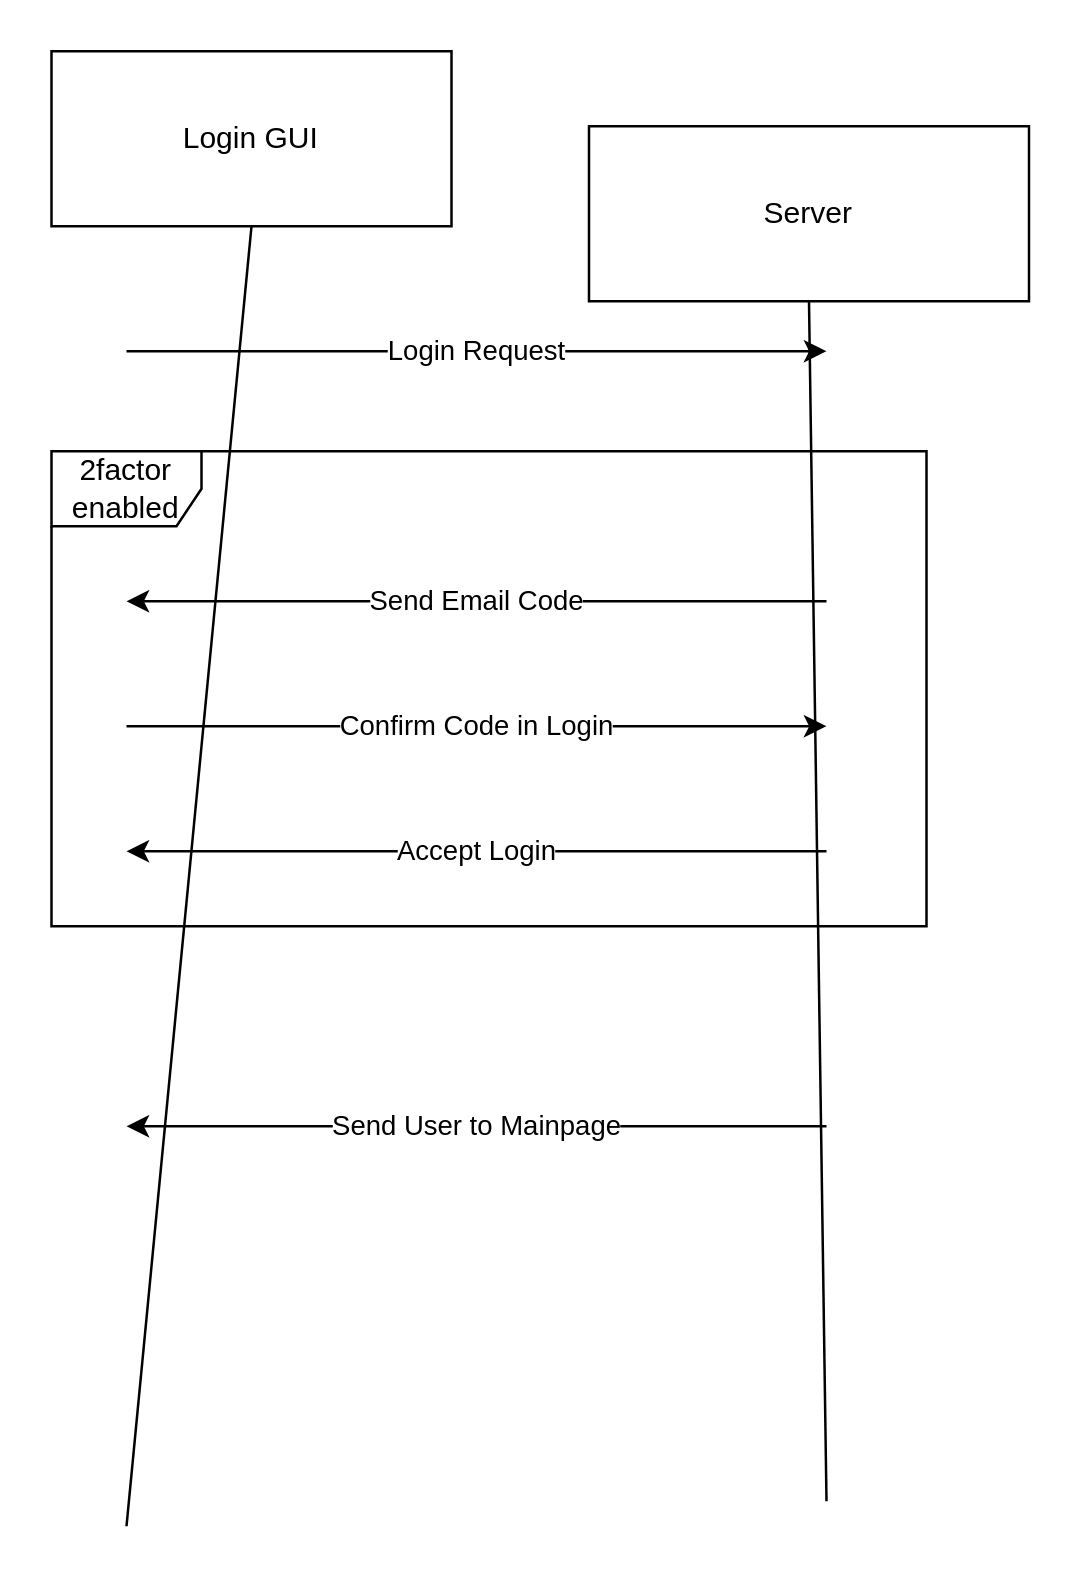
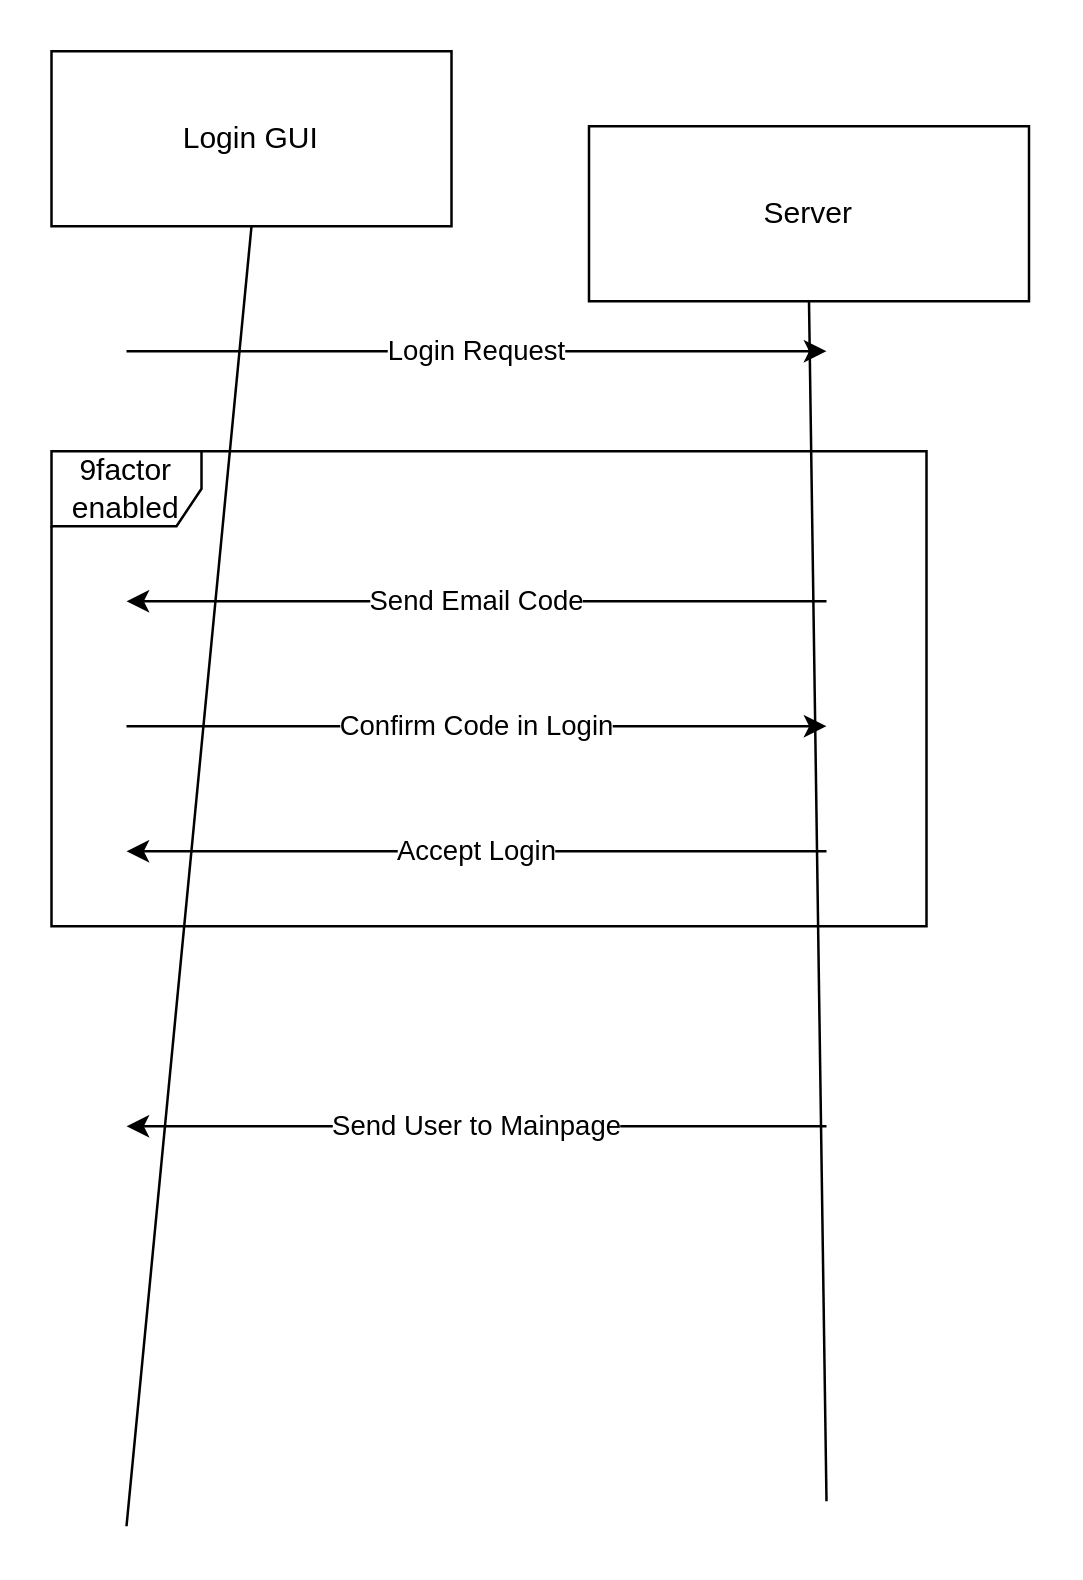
(126, 489) -> (126, 489)
